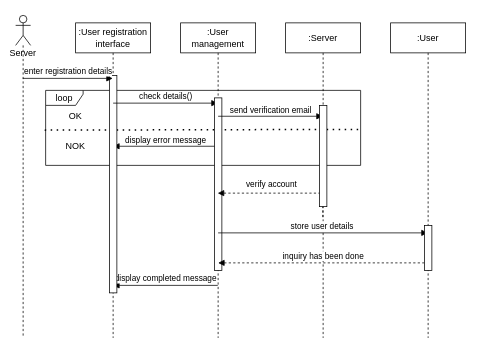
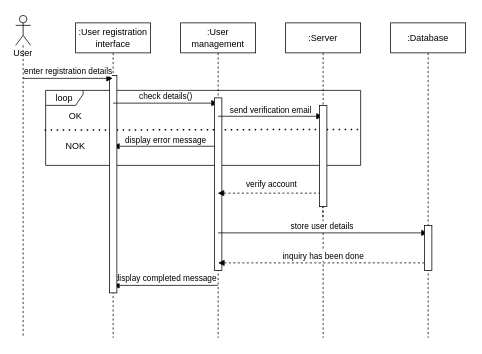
(428, 38) -> (428, 38)
(23, 64) -> (23, 58)
